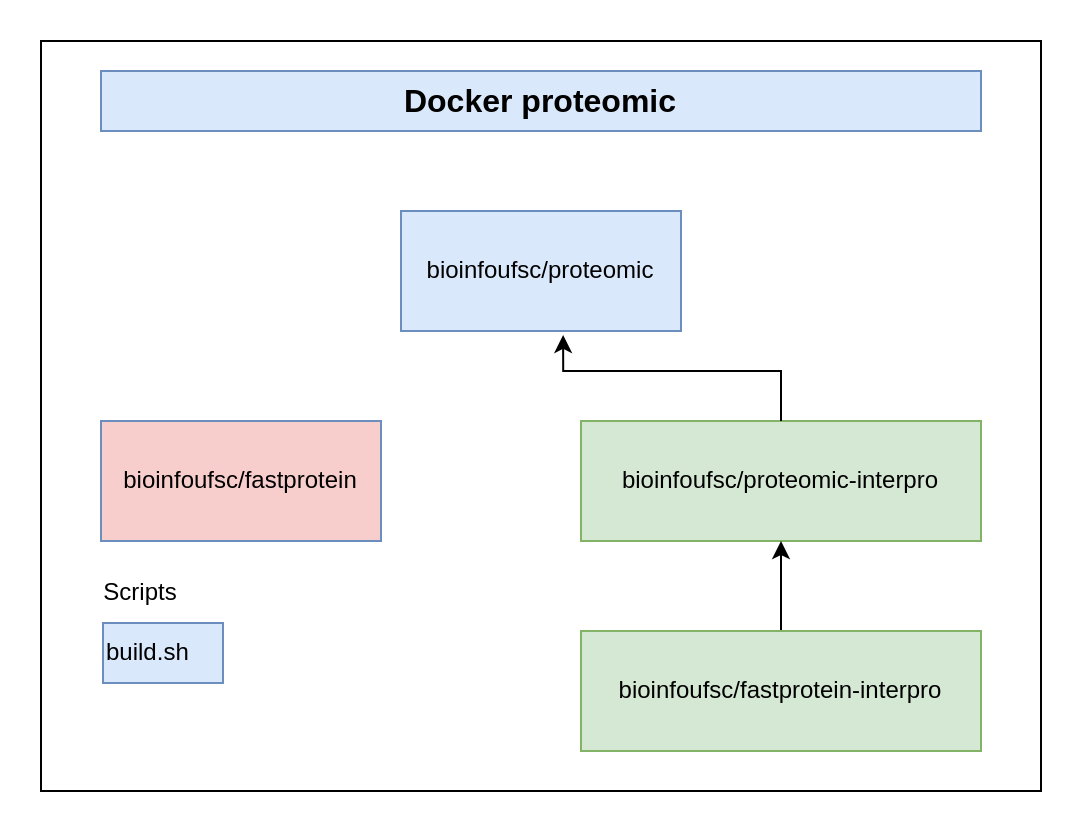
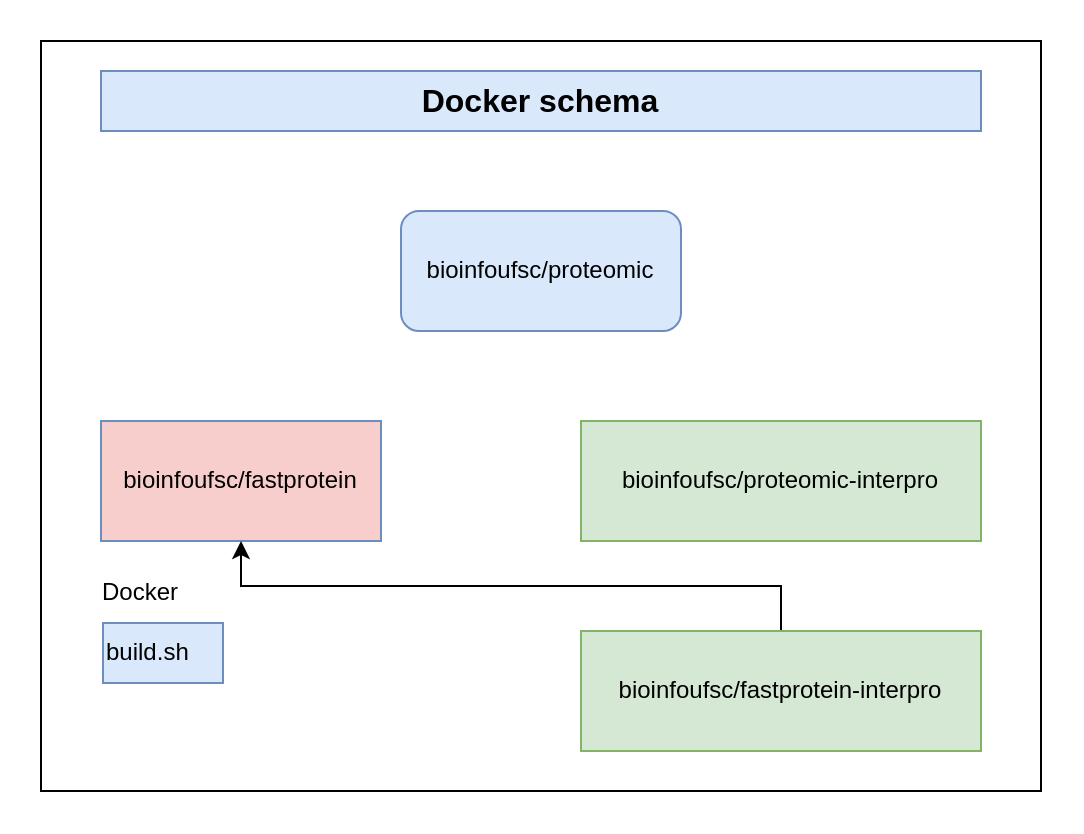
(541, 101) -> (541, 101)
(541, 271) -> (541, 271)
(686, 371) -> none
(781, 571) -> (496, 586)
(141, 593) -> (141, 593)
